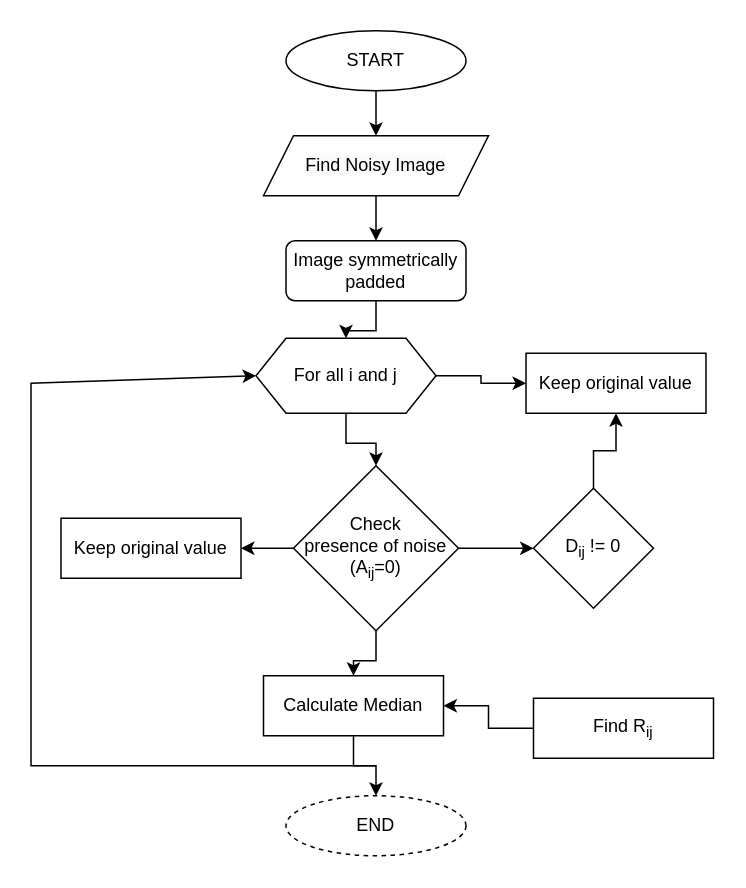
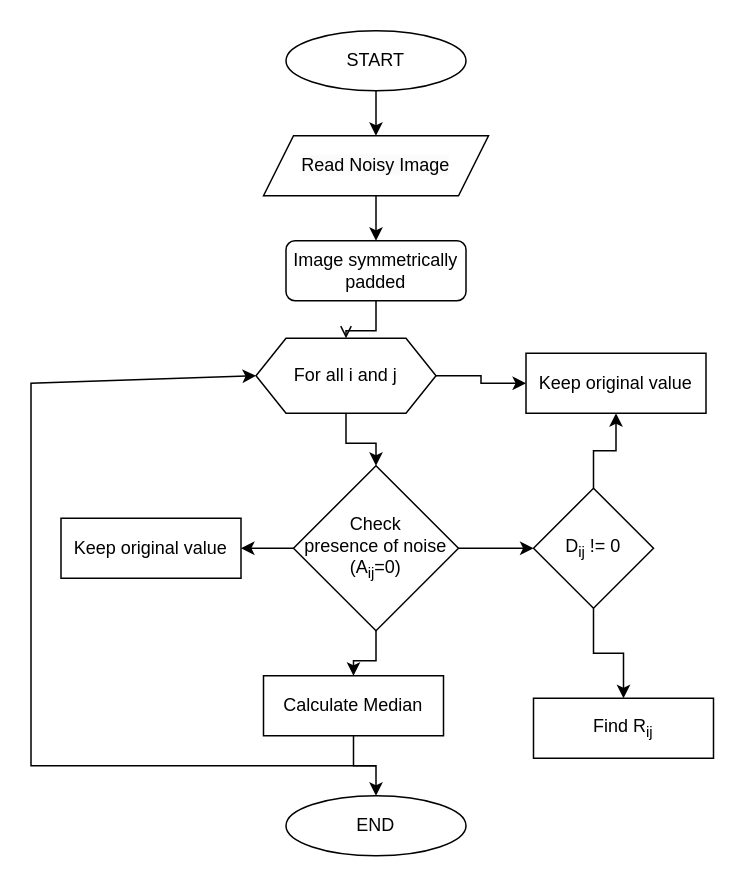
(376, 166) -> (376, 166)
(347, 331) -> (347, 331)
none -> (603, 653)
(488, 722) -> none
(376, 826) -> (376, 826)
